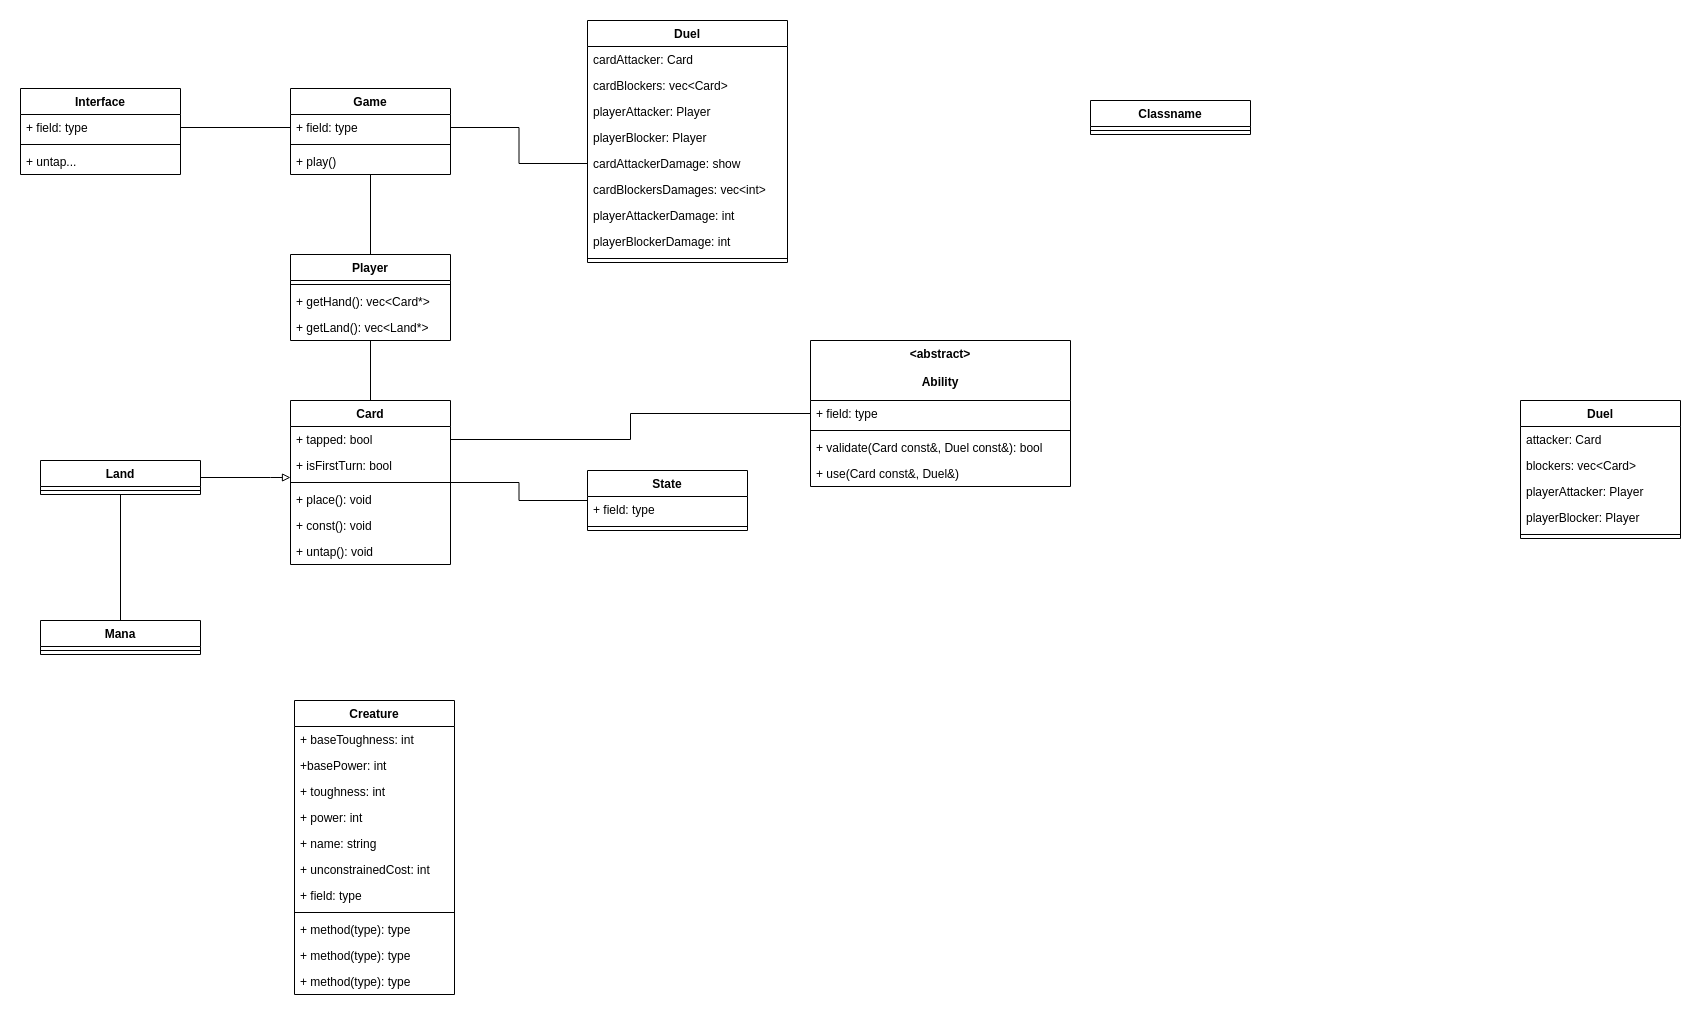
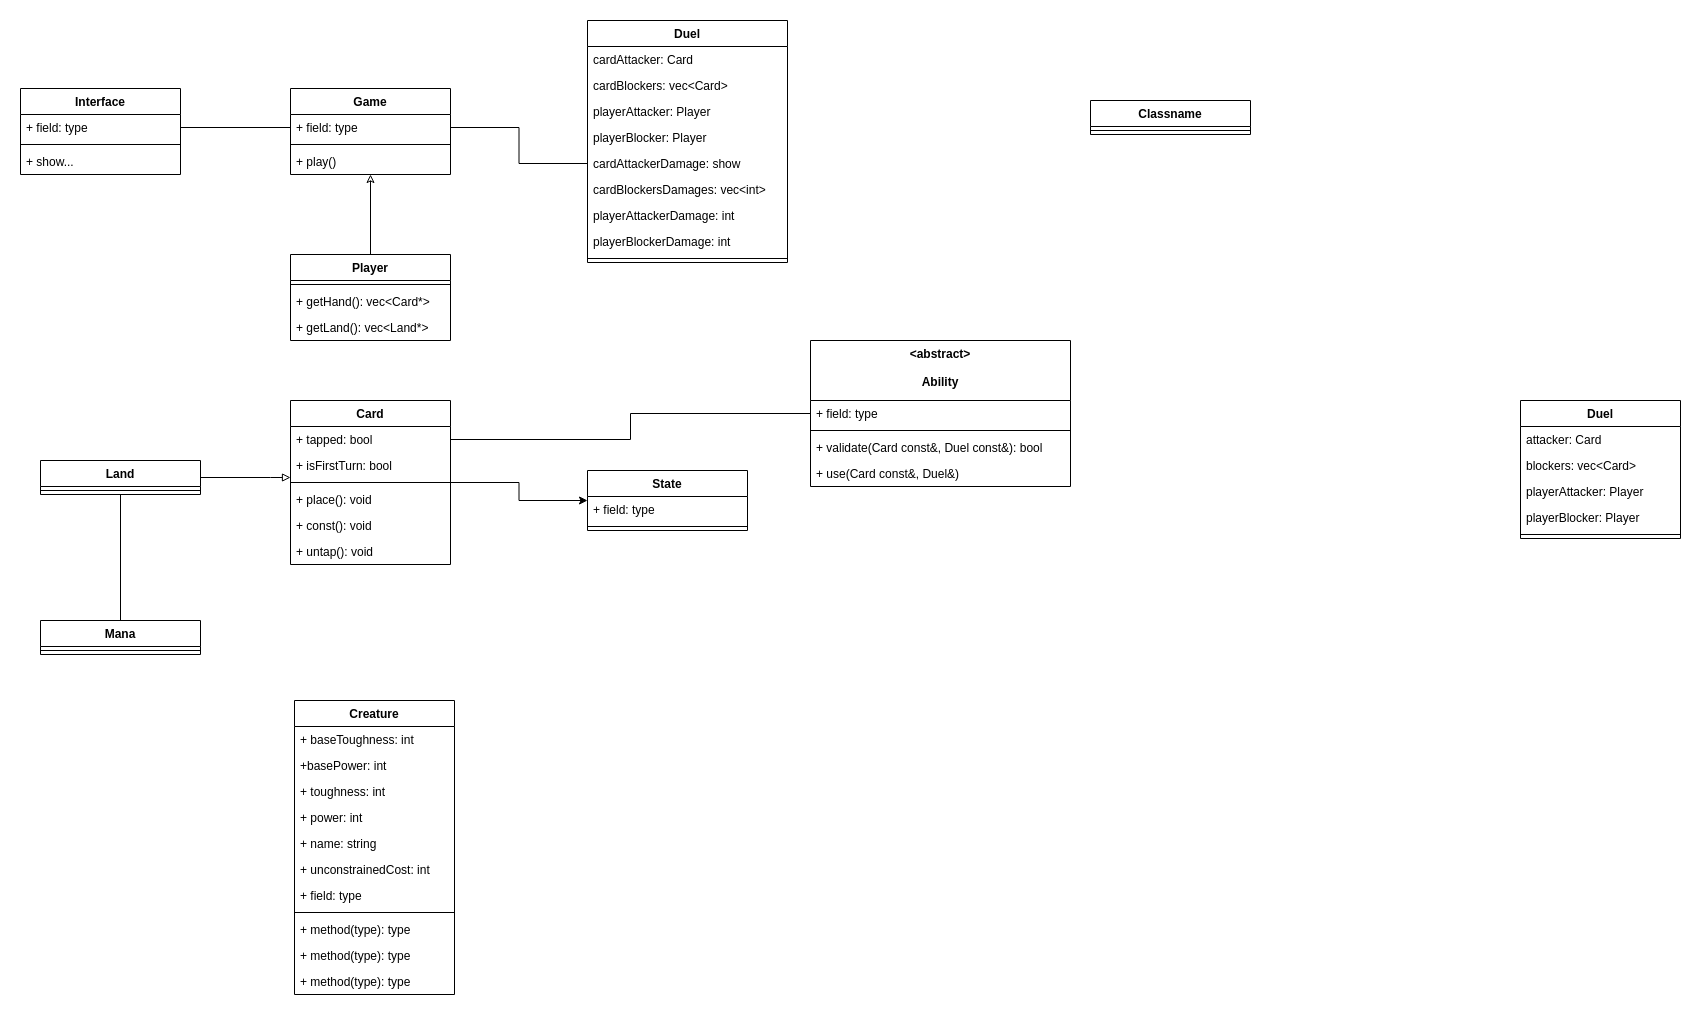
(53, 162) -> (50, 162)
(371, 180) -> (371, 182)
(371, 371) -> none
(581, 501) -> (579, 501)
